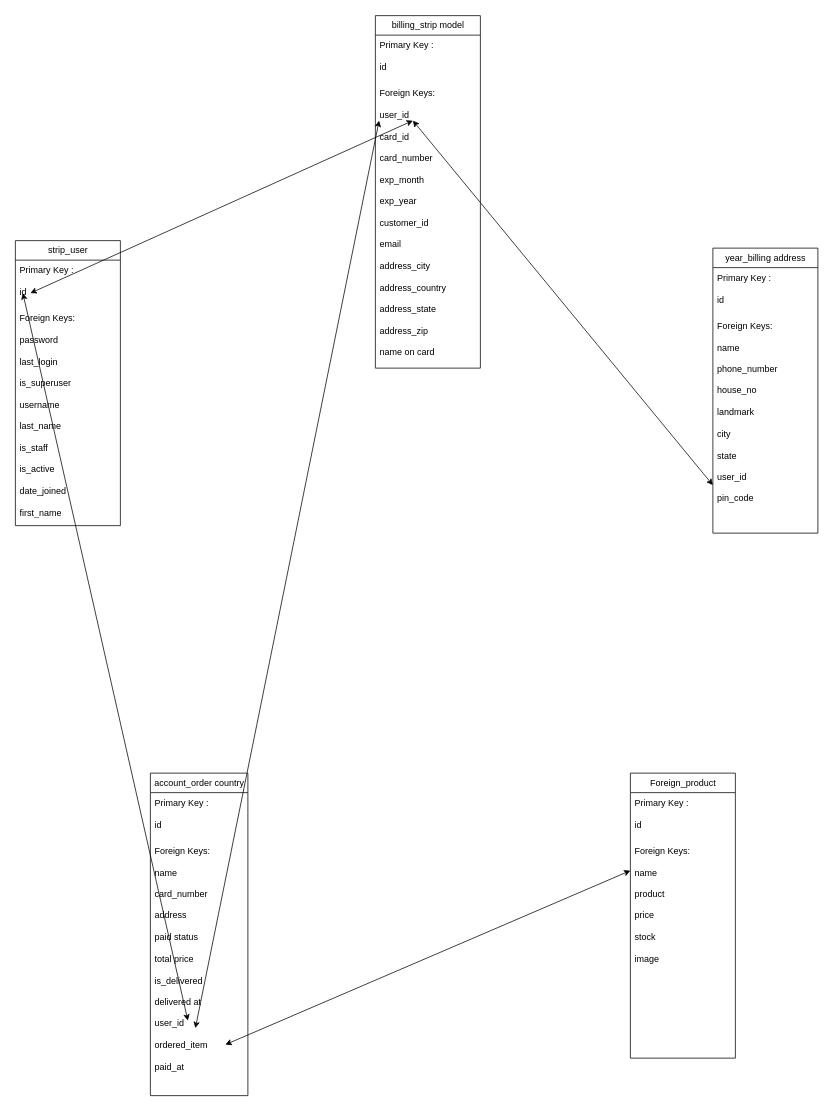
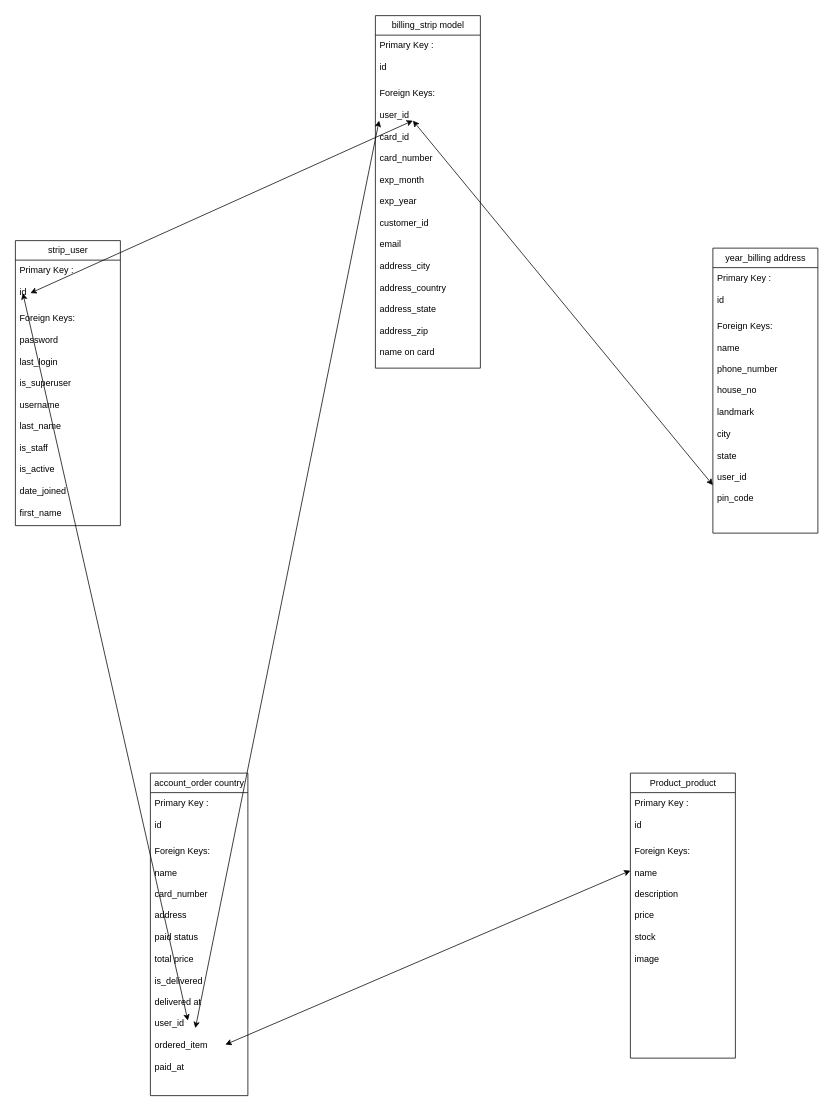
(683, 783) -> (683, 783)
(664, 878) -> (664, 878)
